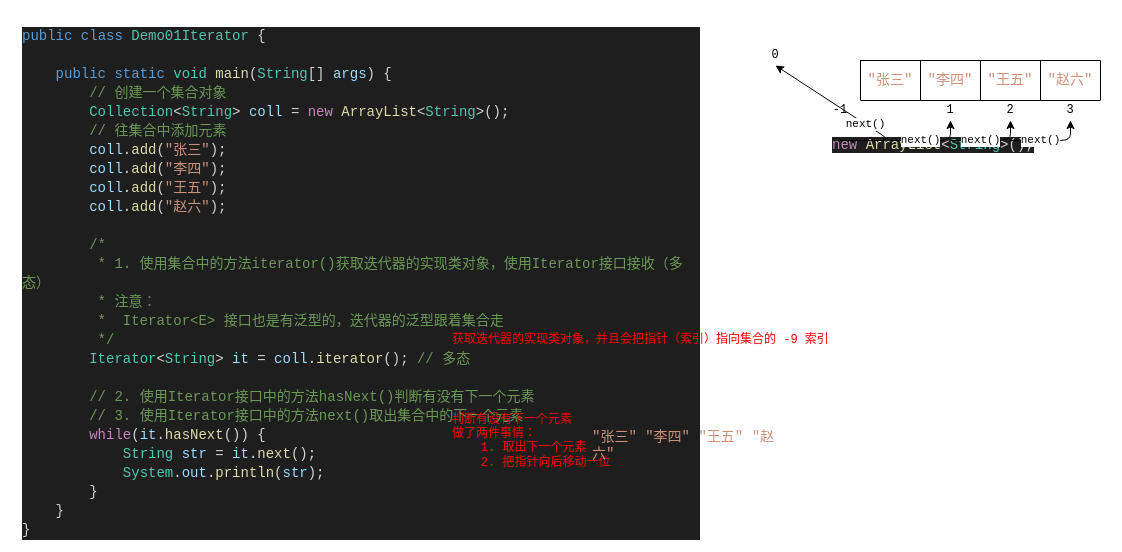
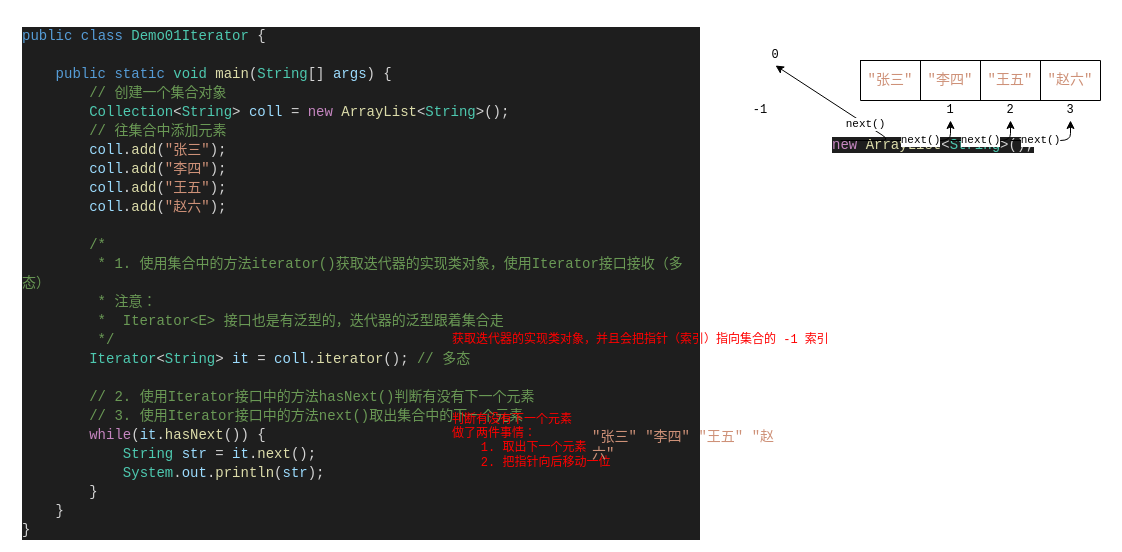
(841, 111) -> (761, 111)
(637, 341) -> (637, 341)
